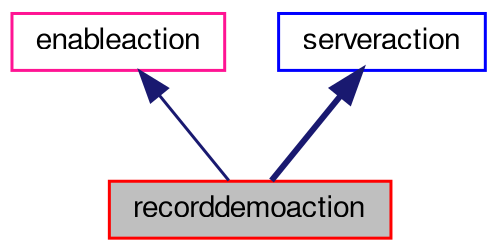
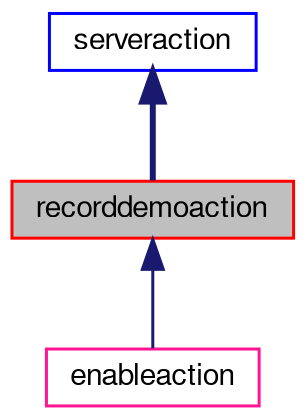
(194, 138) -> (153, 309)
